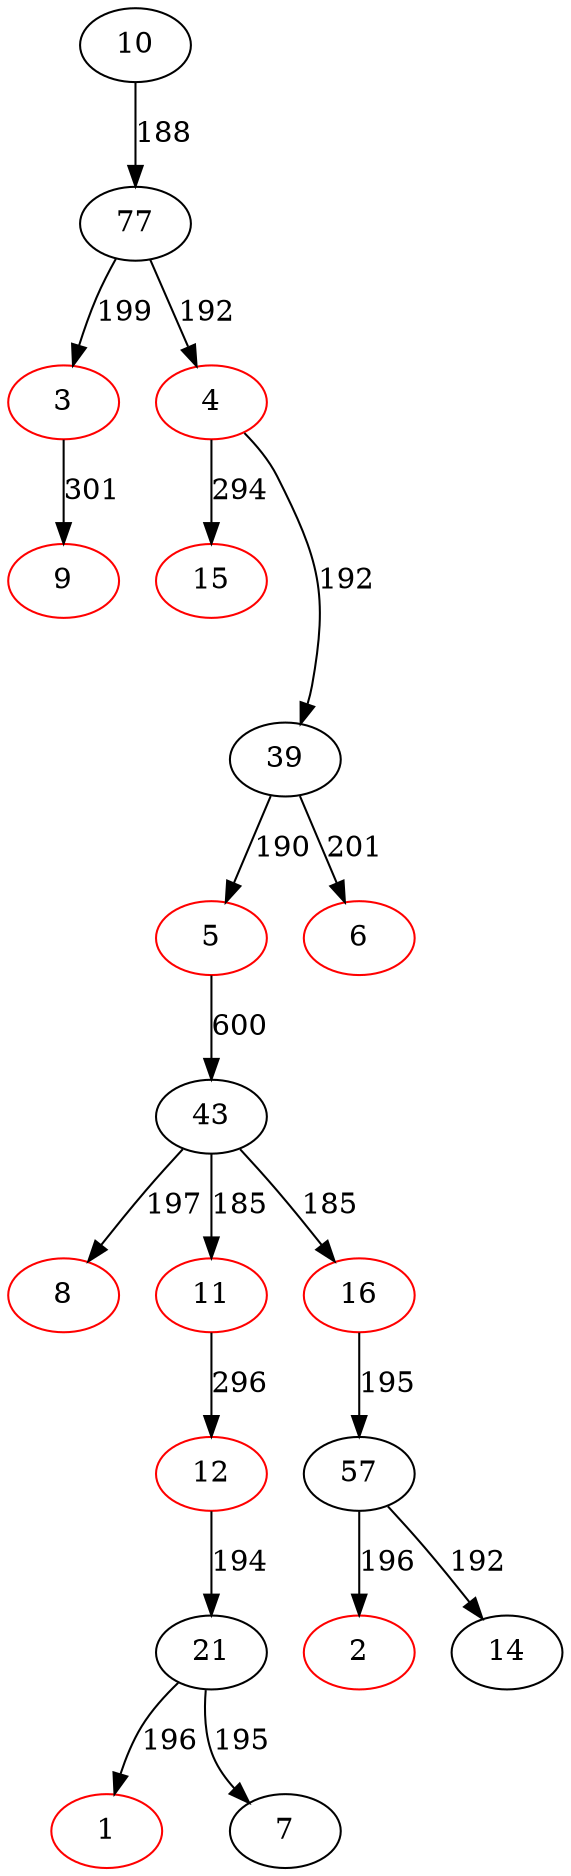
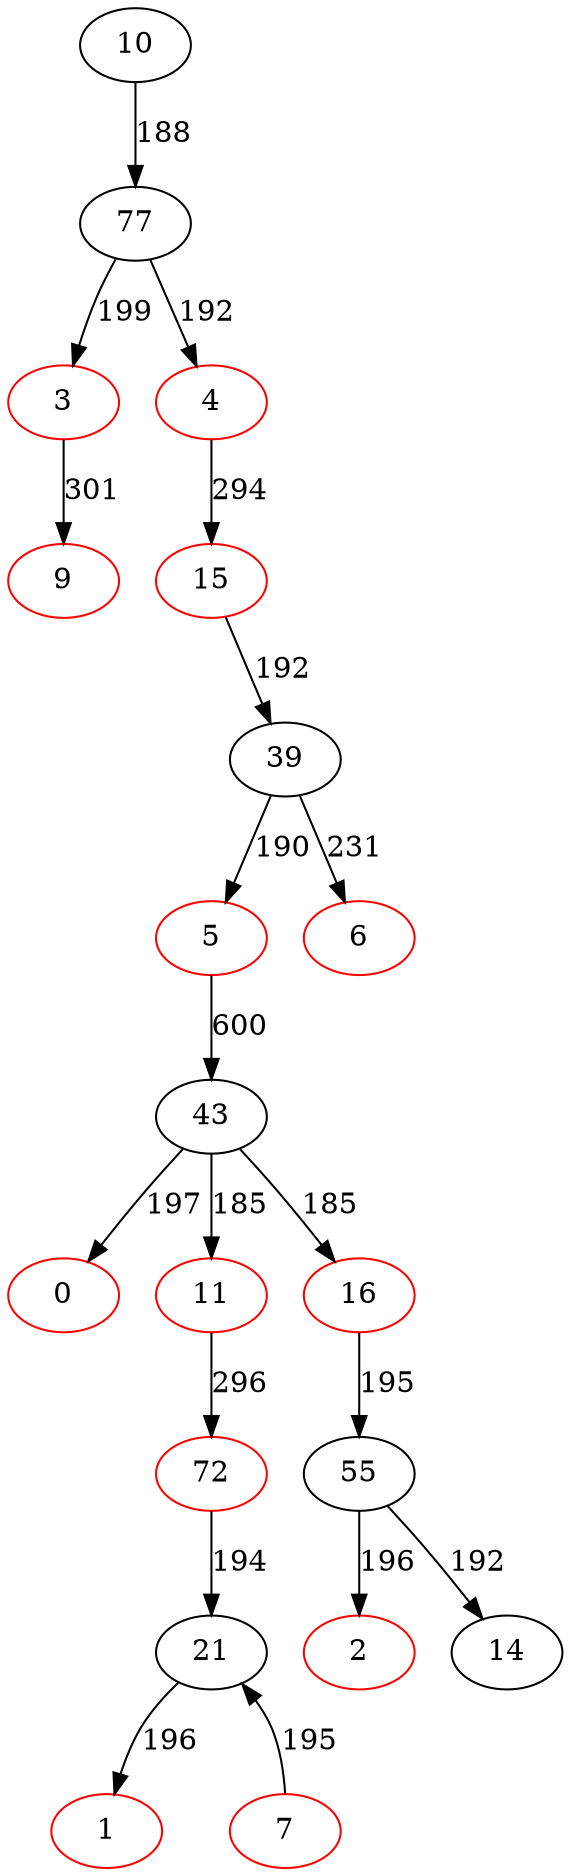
(312, 560) -> (244, 661)
(355, 849) -> (355, 849)
(64, 1295) -> (64, 1295)
(211, 1474) -> (211, 1474)
(359, 1474) -> (359, 1474)
(209, 1743) -> (277, 1744)
(285, 1831) -> (285, 1831)
